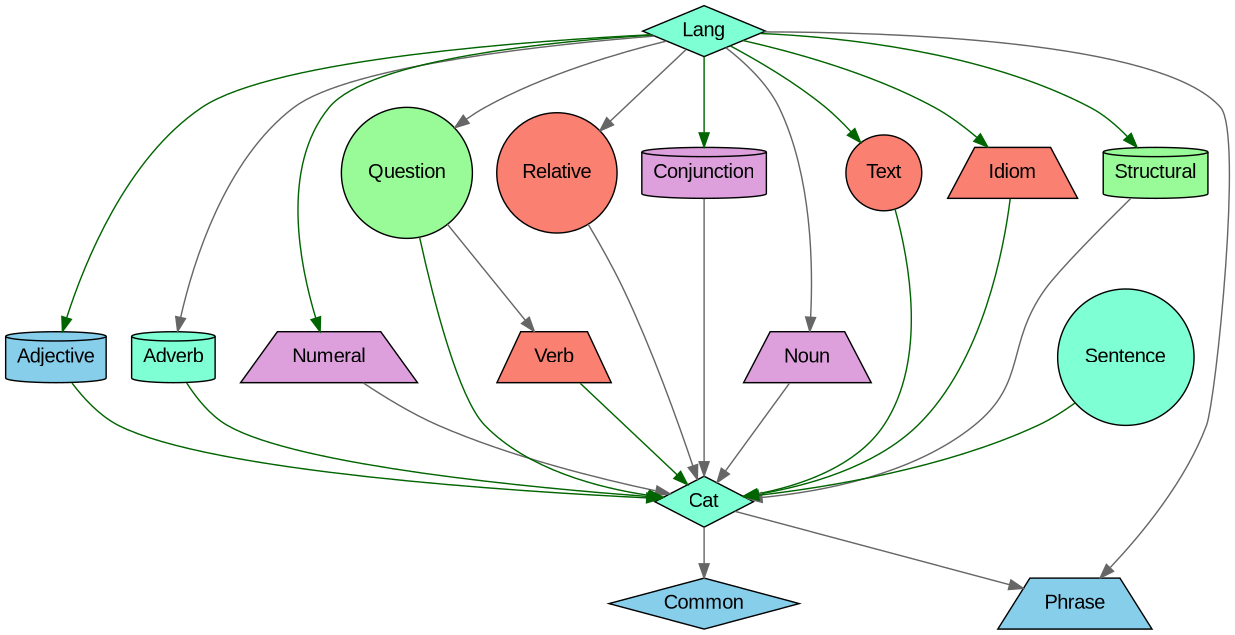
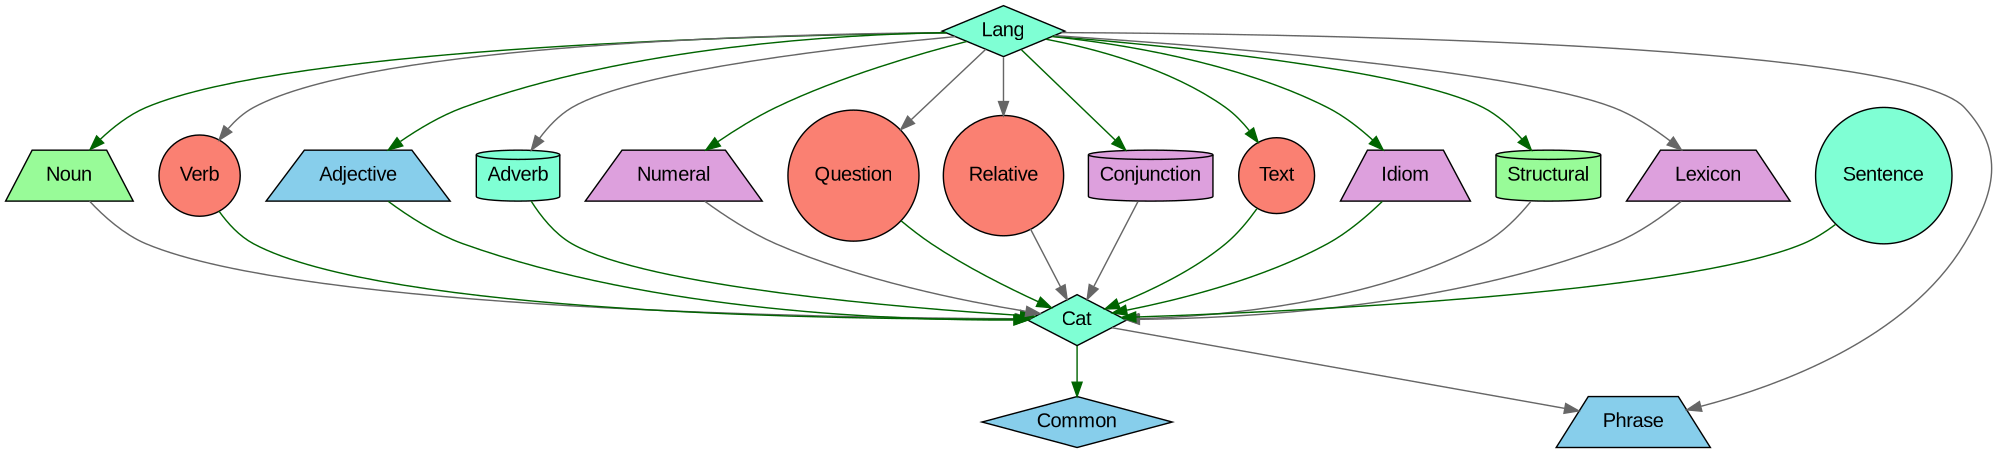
(800, 171) -> (365, 64)
(407, 173) -> (853, 176)
(1013, 173) -> (1405, 176)
none -> (1708, 176)
(486, 272) -> (579, 47)
(56, 357) -> (358, 176)
(554, 357) -> (200, 176)
(807, 357) -> (69, 176)
(704, 546) -> (1077, 364)
